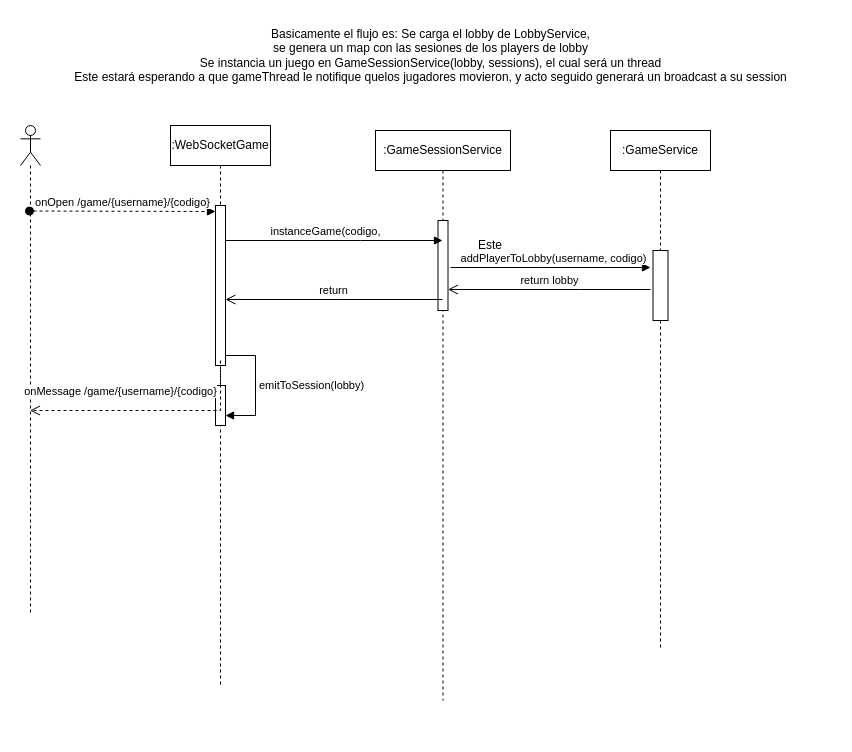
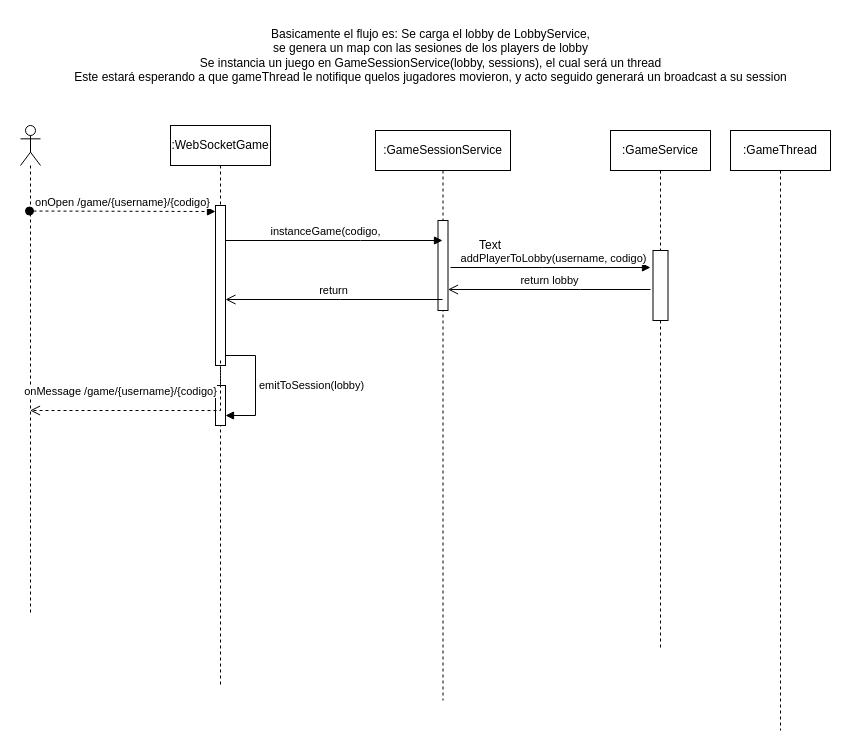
(491, 246) -> (491, 246)
none -> (781, 431)
